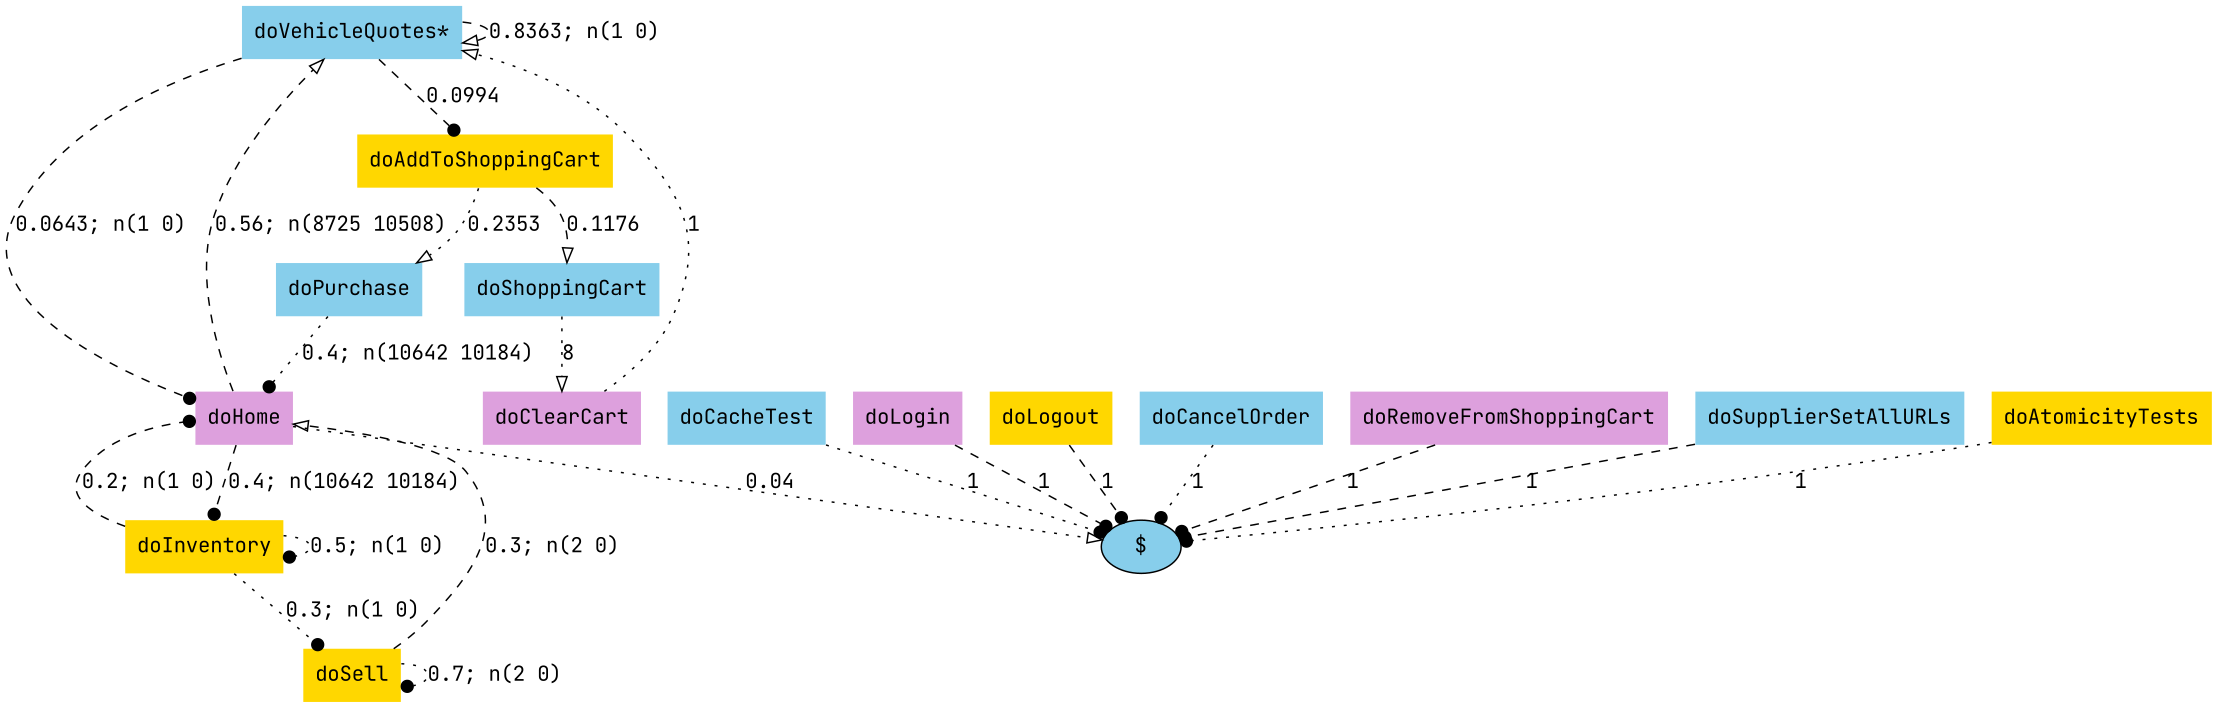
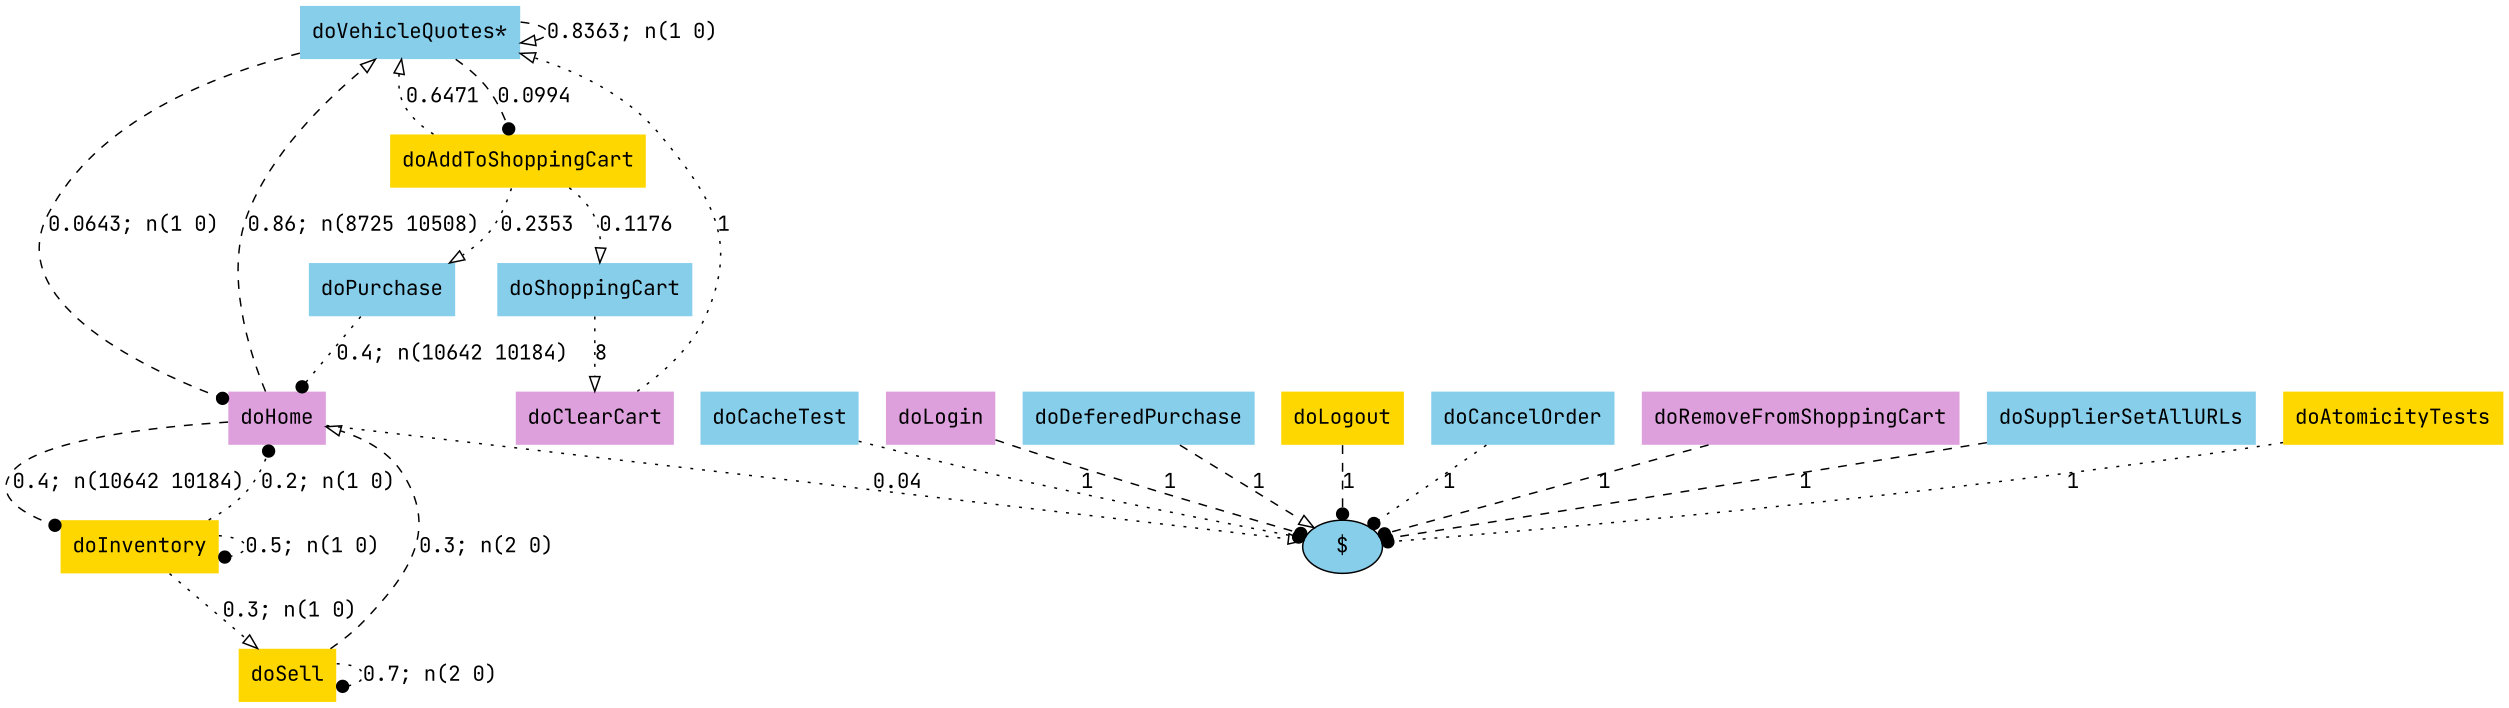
none -> (407, 109)
(560, 214) -> (593, 214)
(331, 225) -> (364, 225)
none -> (1139, 418)
(93, 459) -> (244, 494)
(273, 607) -> (208, 606)
